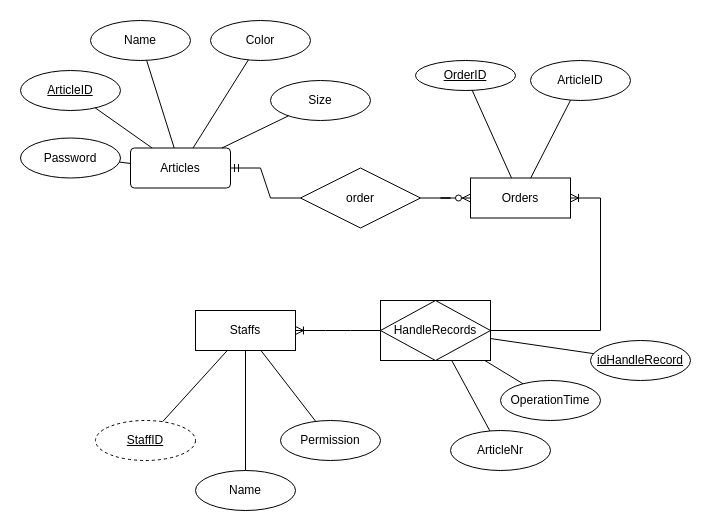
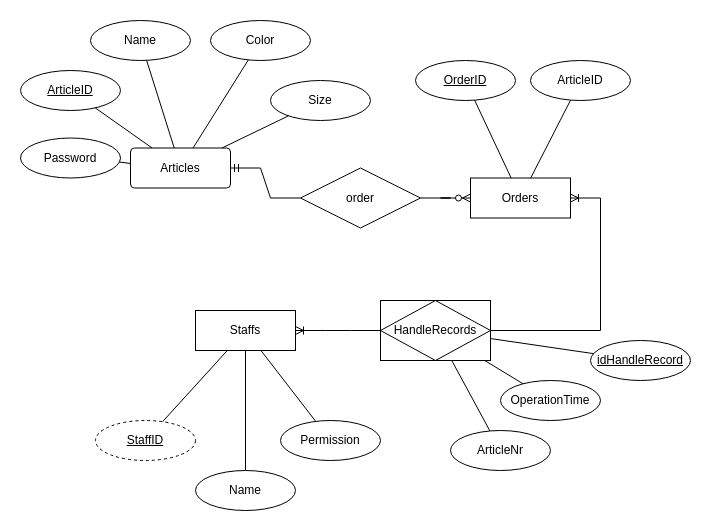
(466, 76) -> (466, 81)
